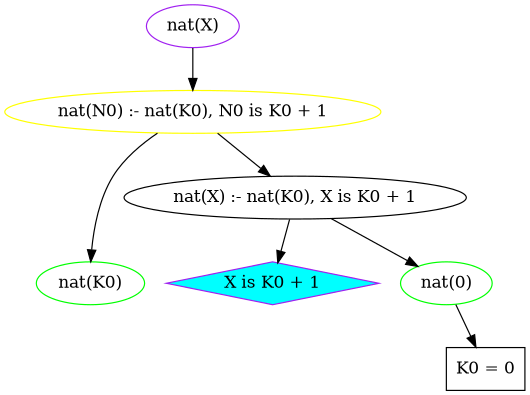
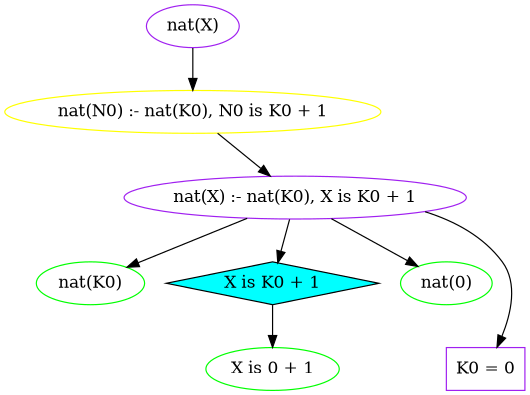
(109, 183) -> (193, 241)
(295, 198) -> (295, 198)
(273, 283) -> (273, 283)
(463, 320) -> (497, 256)
none -> (273, 369)
(486, 369) -> (486, 369)
